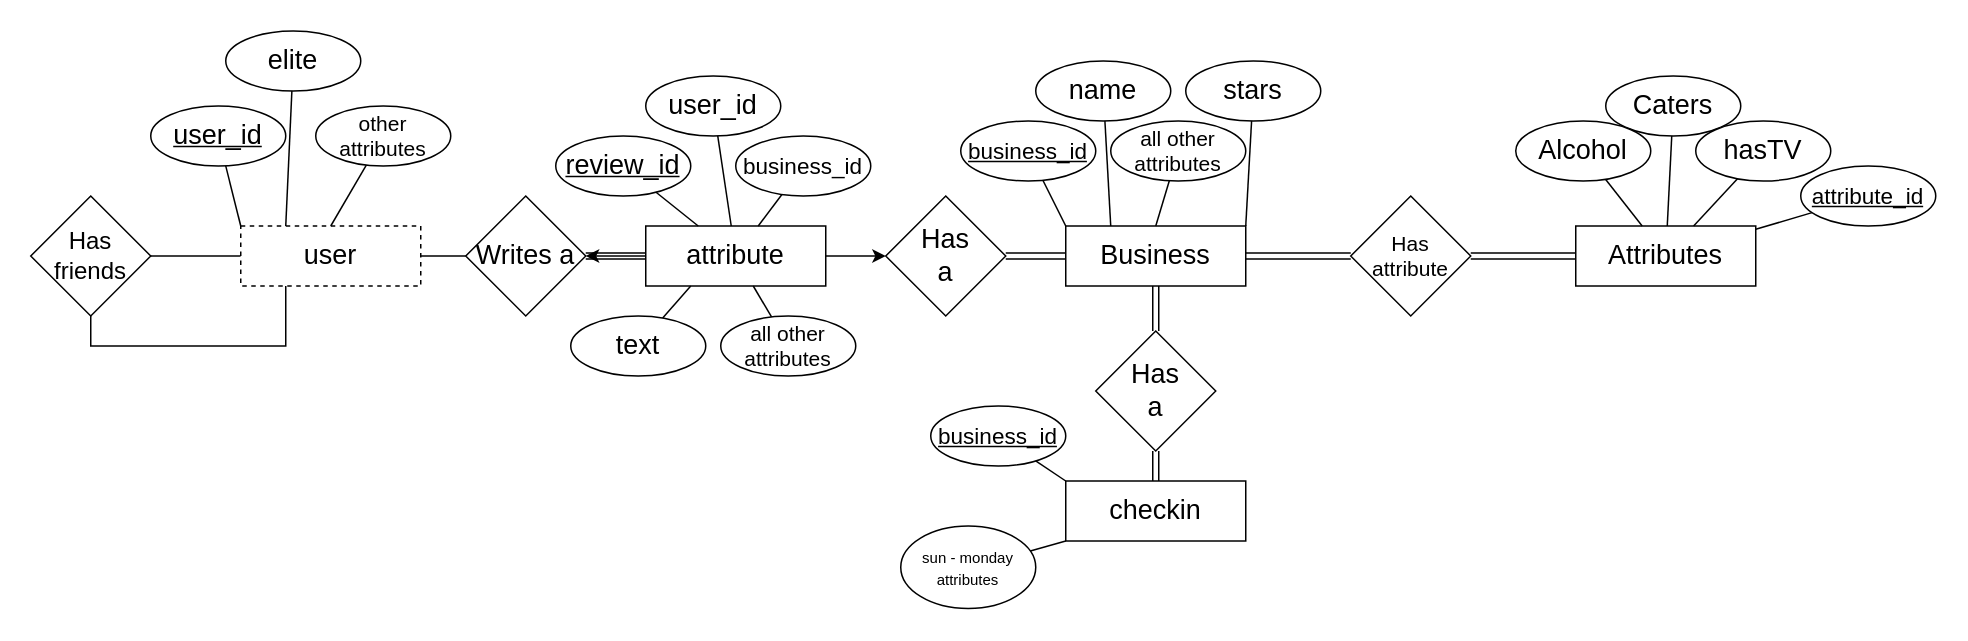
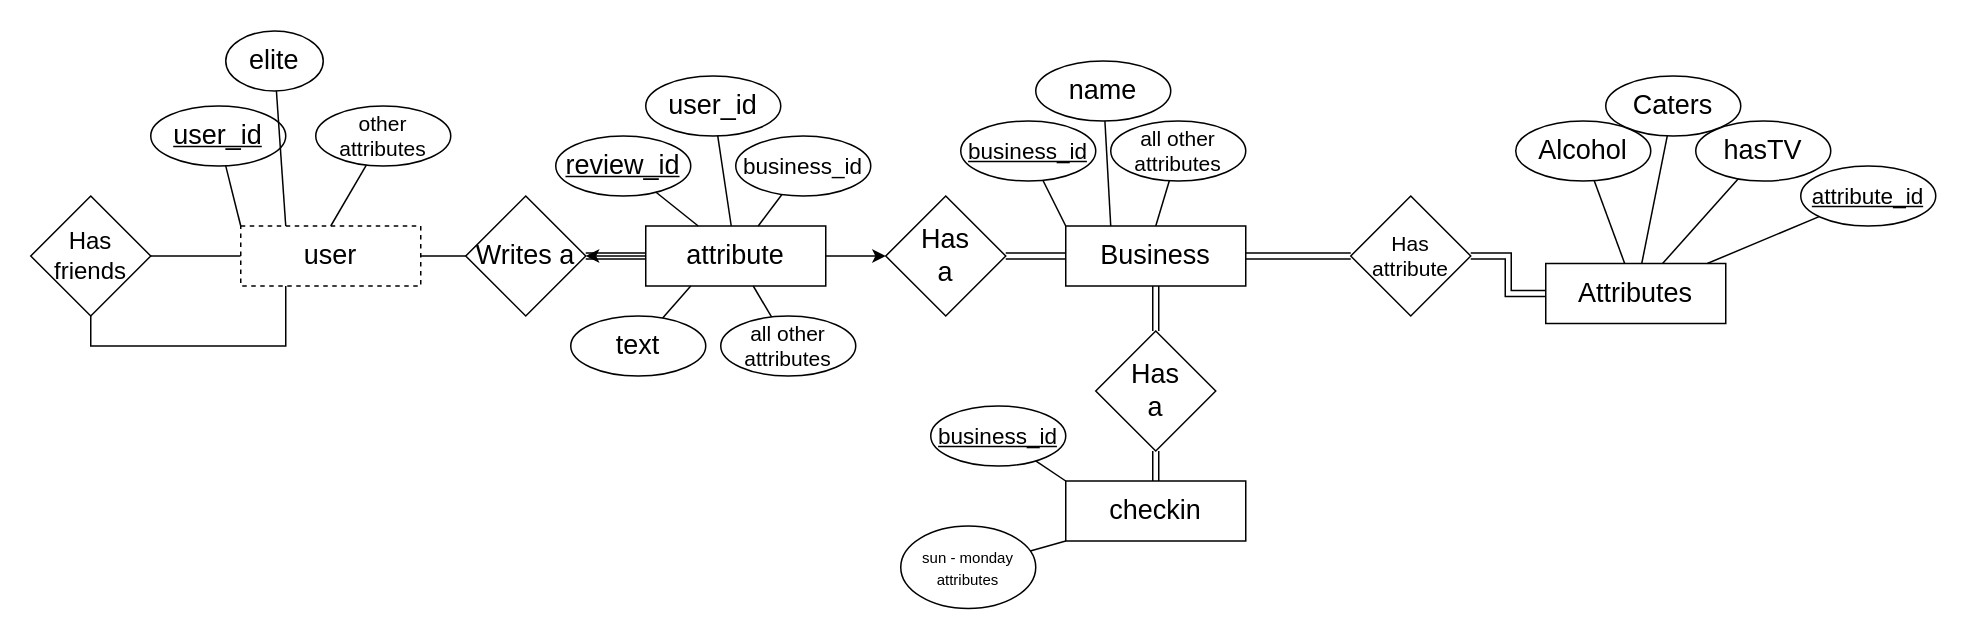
(293, 61) -> (275, 61)
(1253, 91) -> none
(1249, 174) -> none
(1666, 256) -> (1636, 293)
